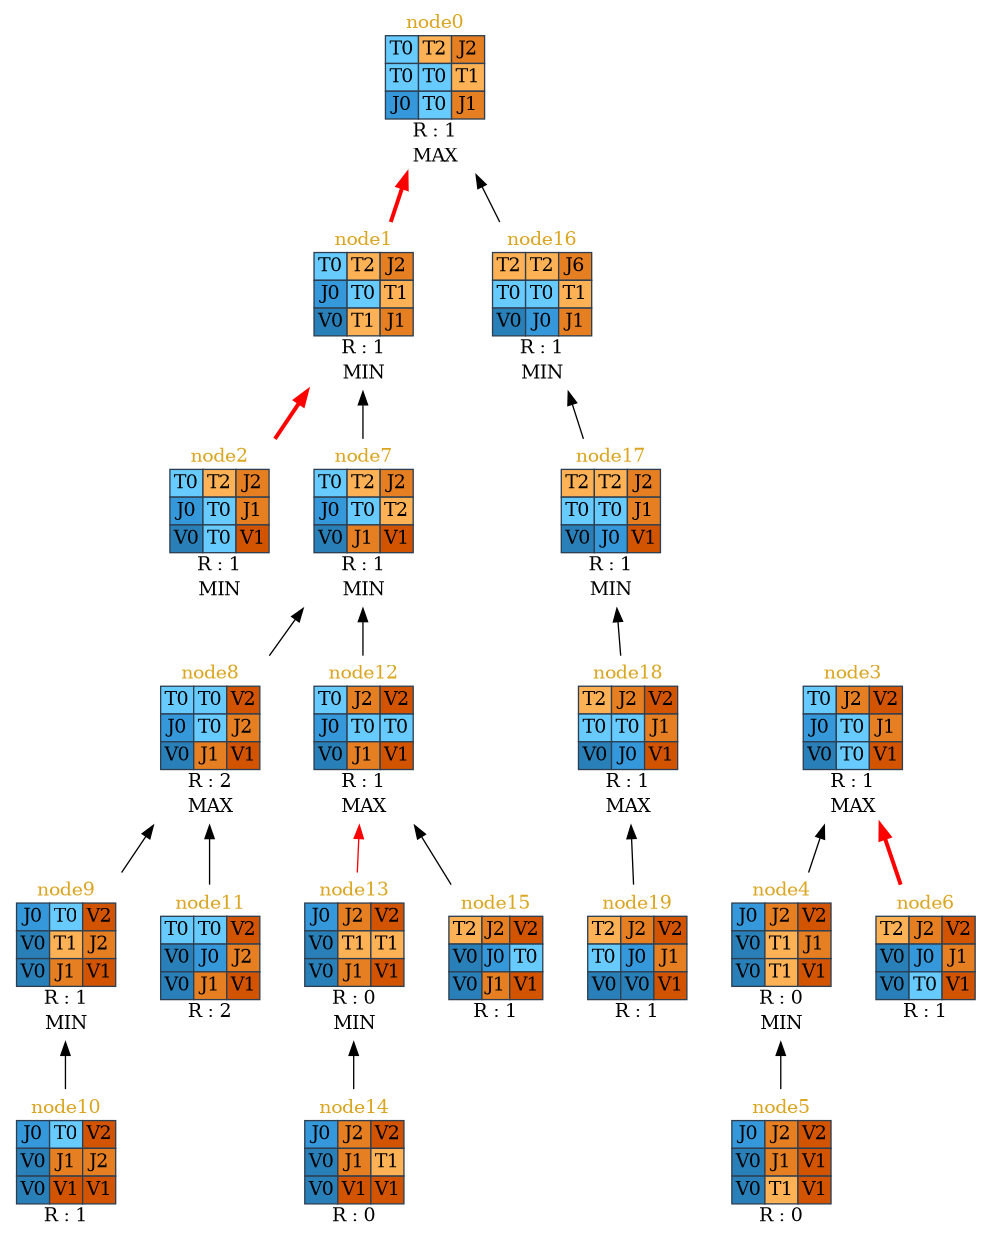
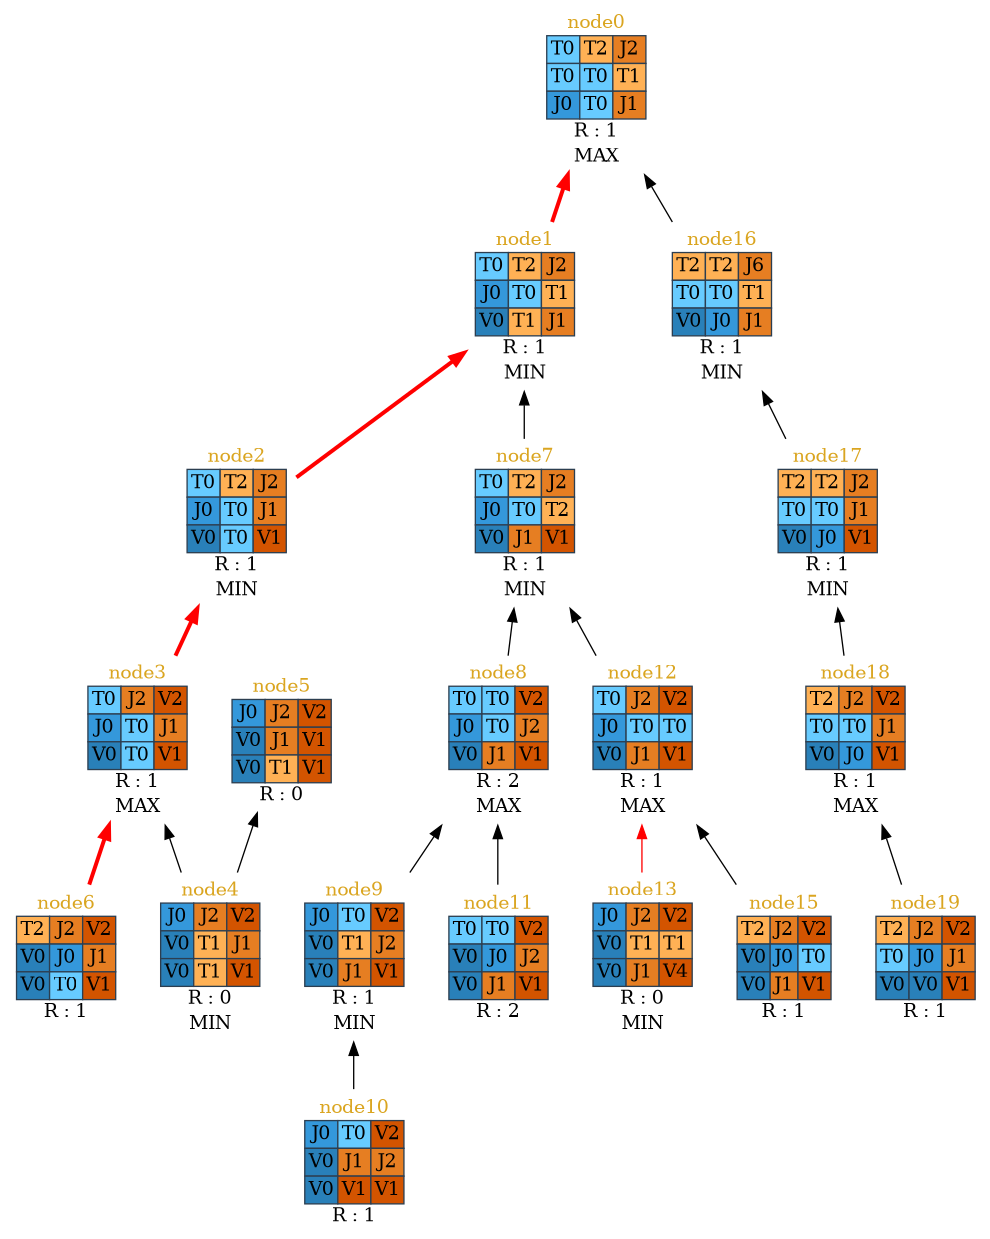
none -> (184, 638)
(387, 972) -> (676, 972)
(781, 1072) -> (245, 849)
(354, 1162) -> none
